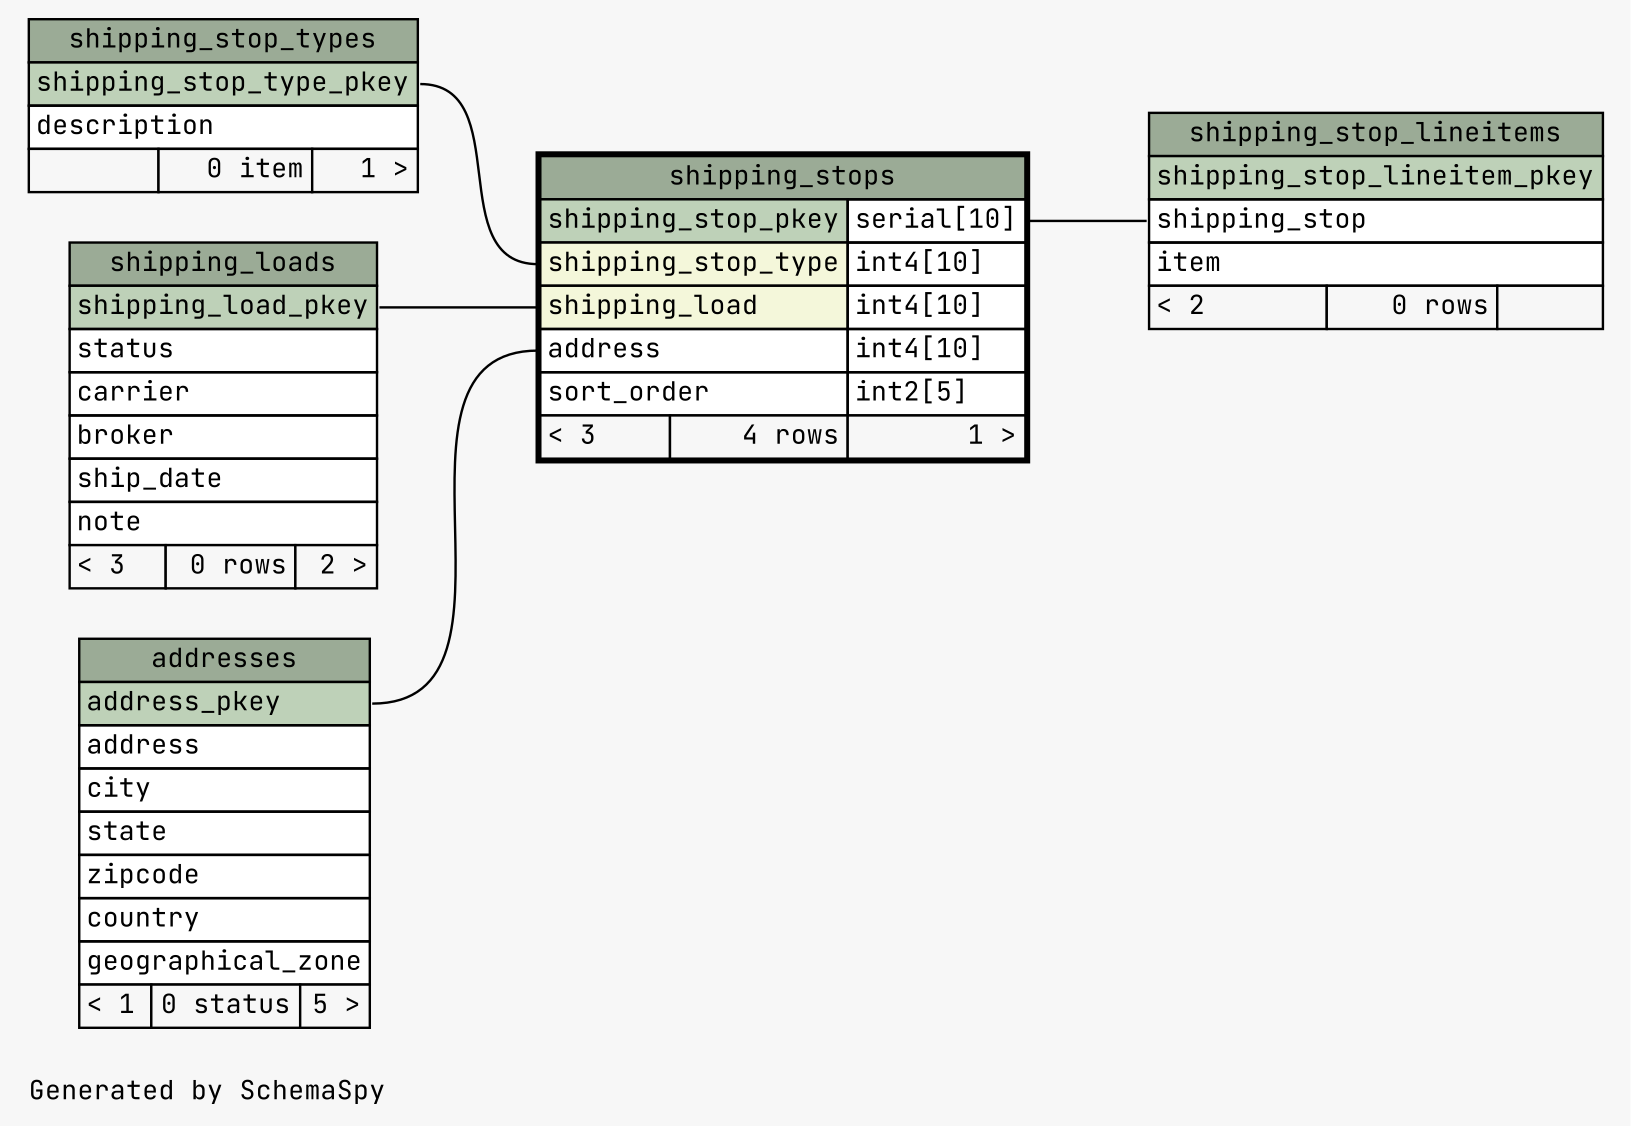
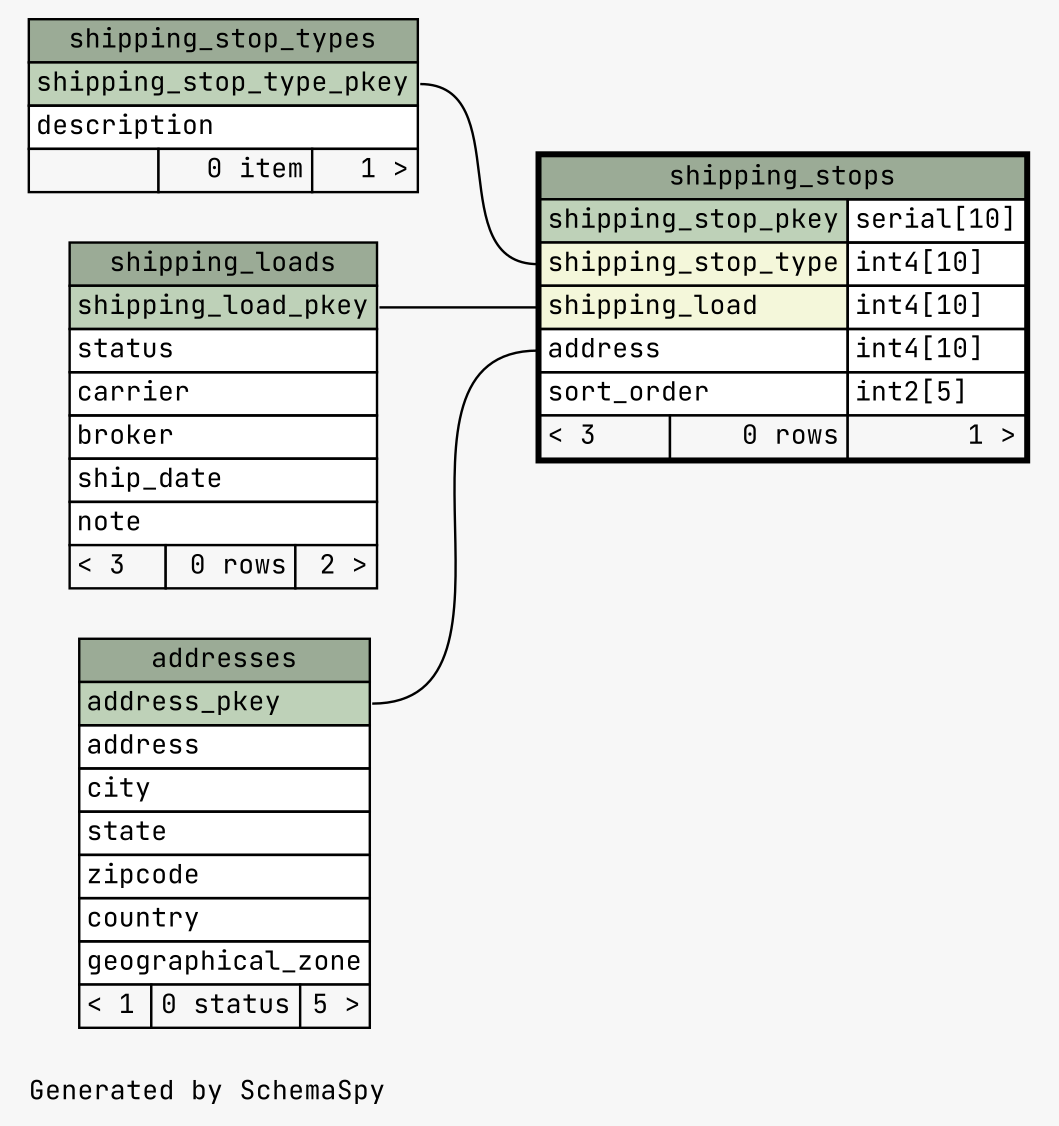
(1375, 221) -> none
(791, 436) -> (791, 436)
